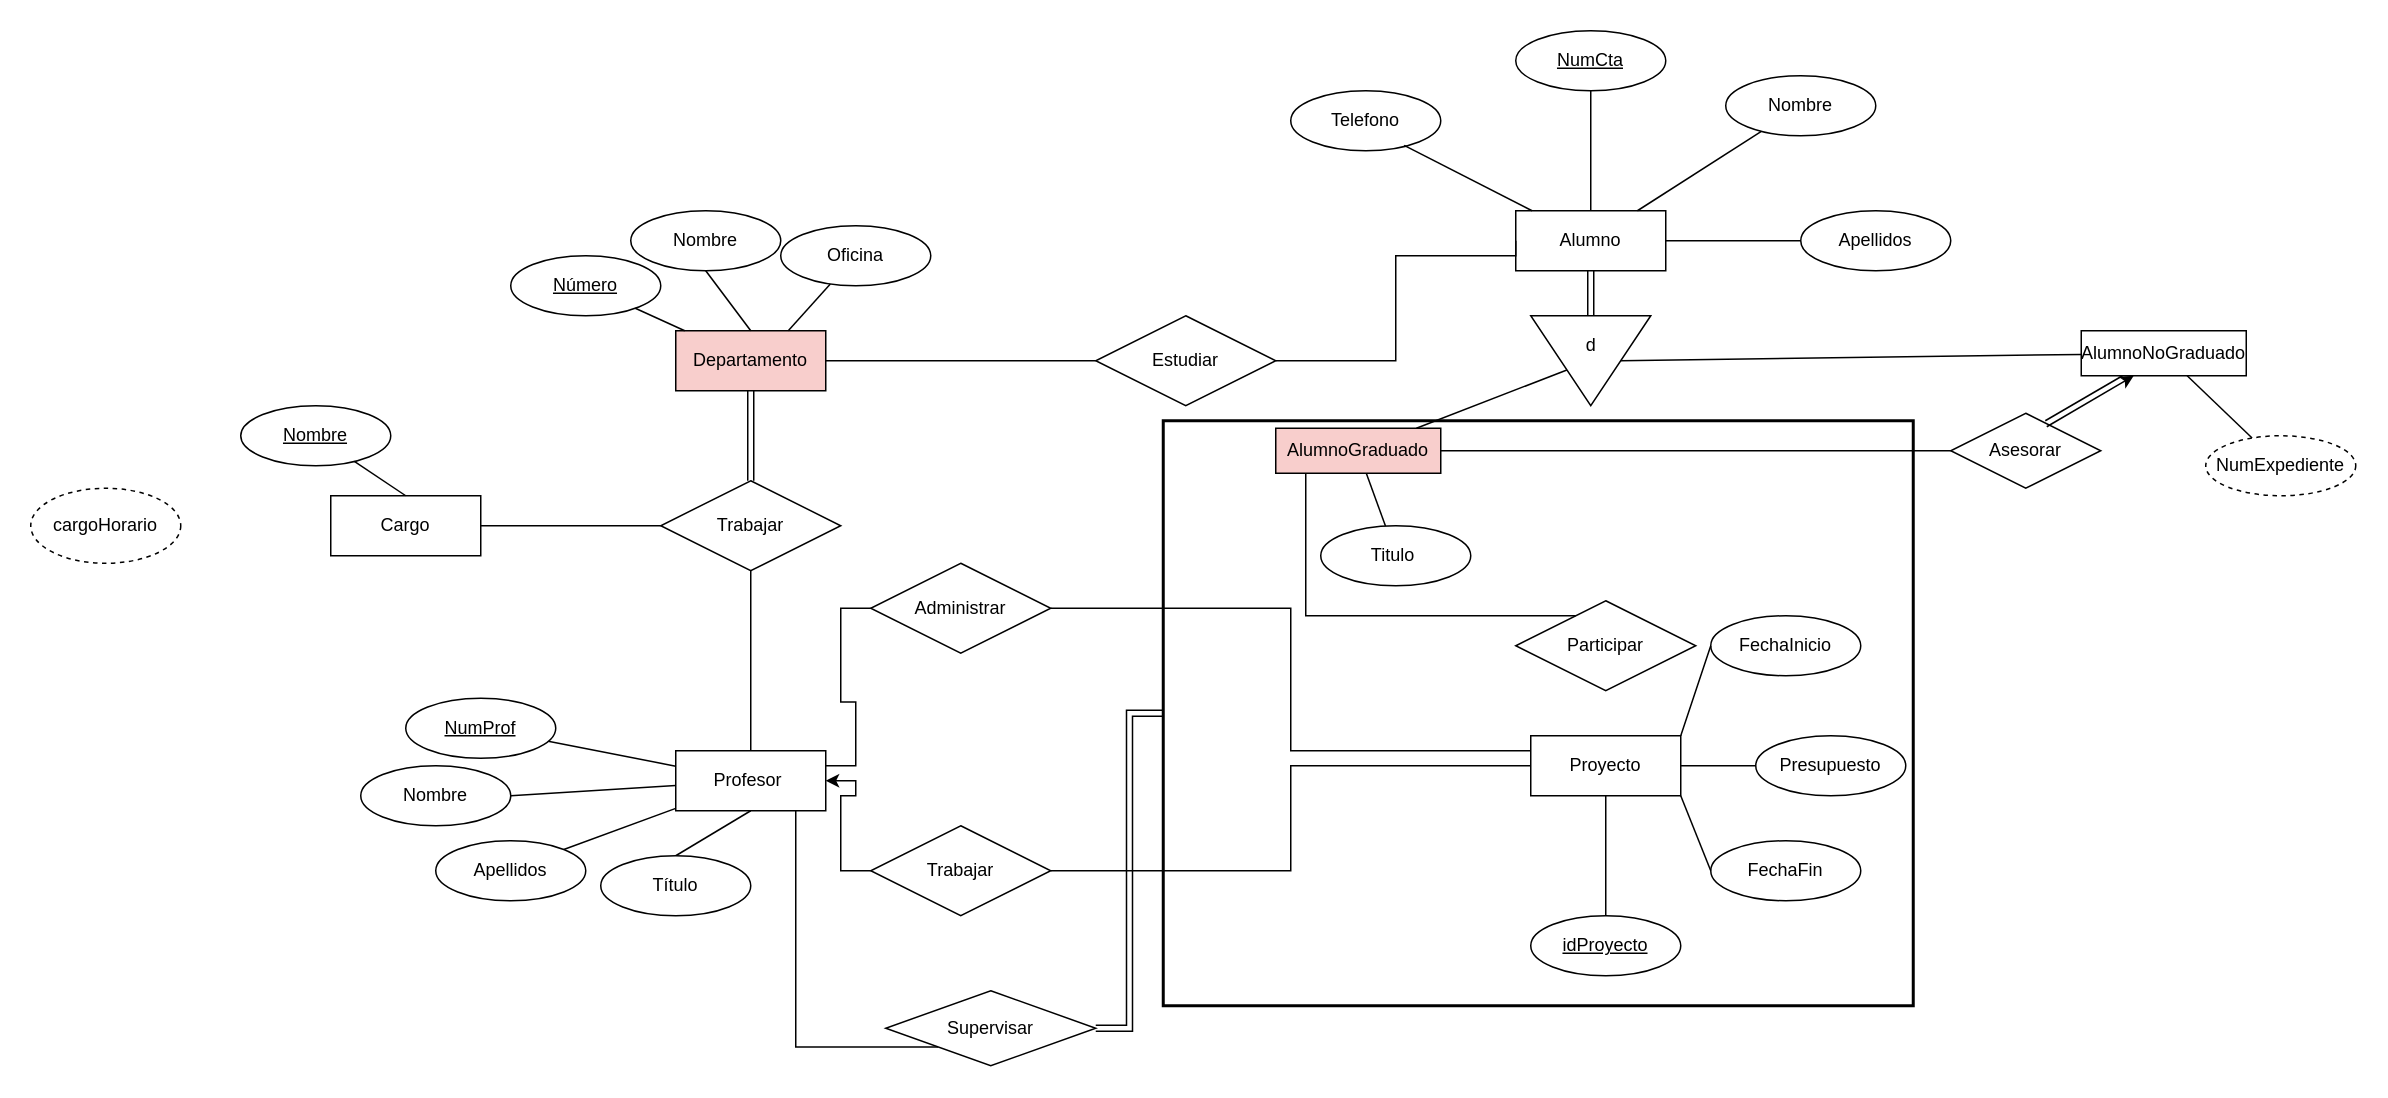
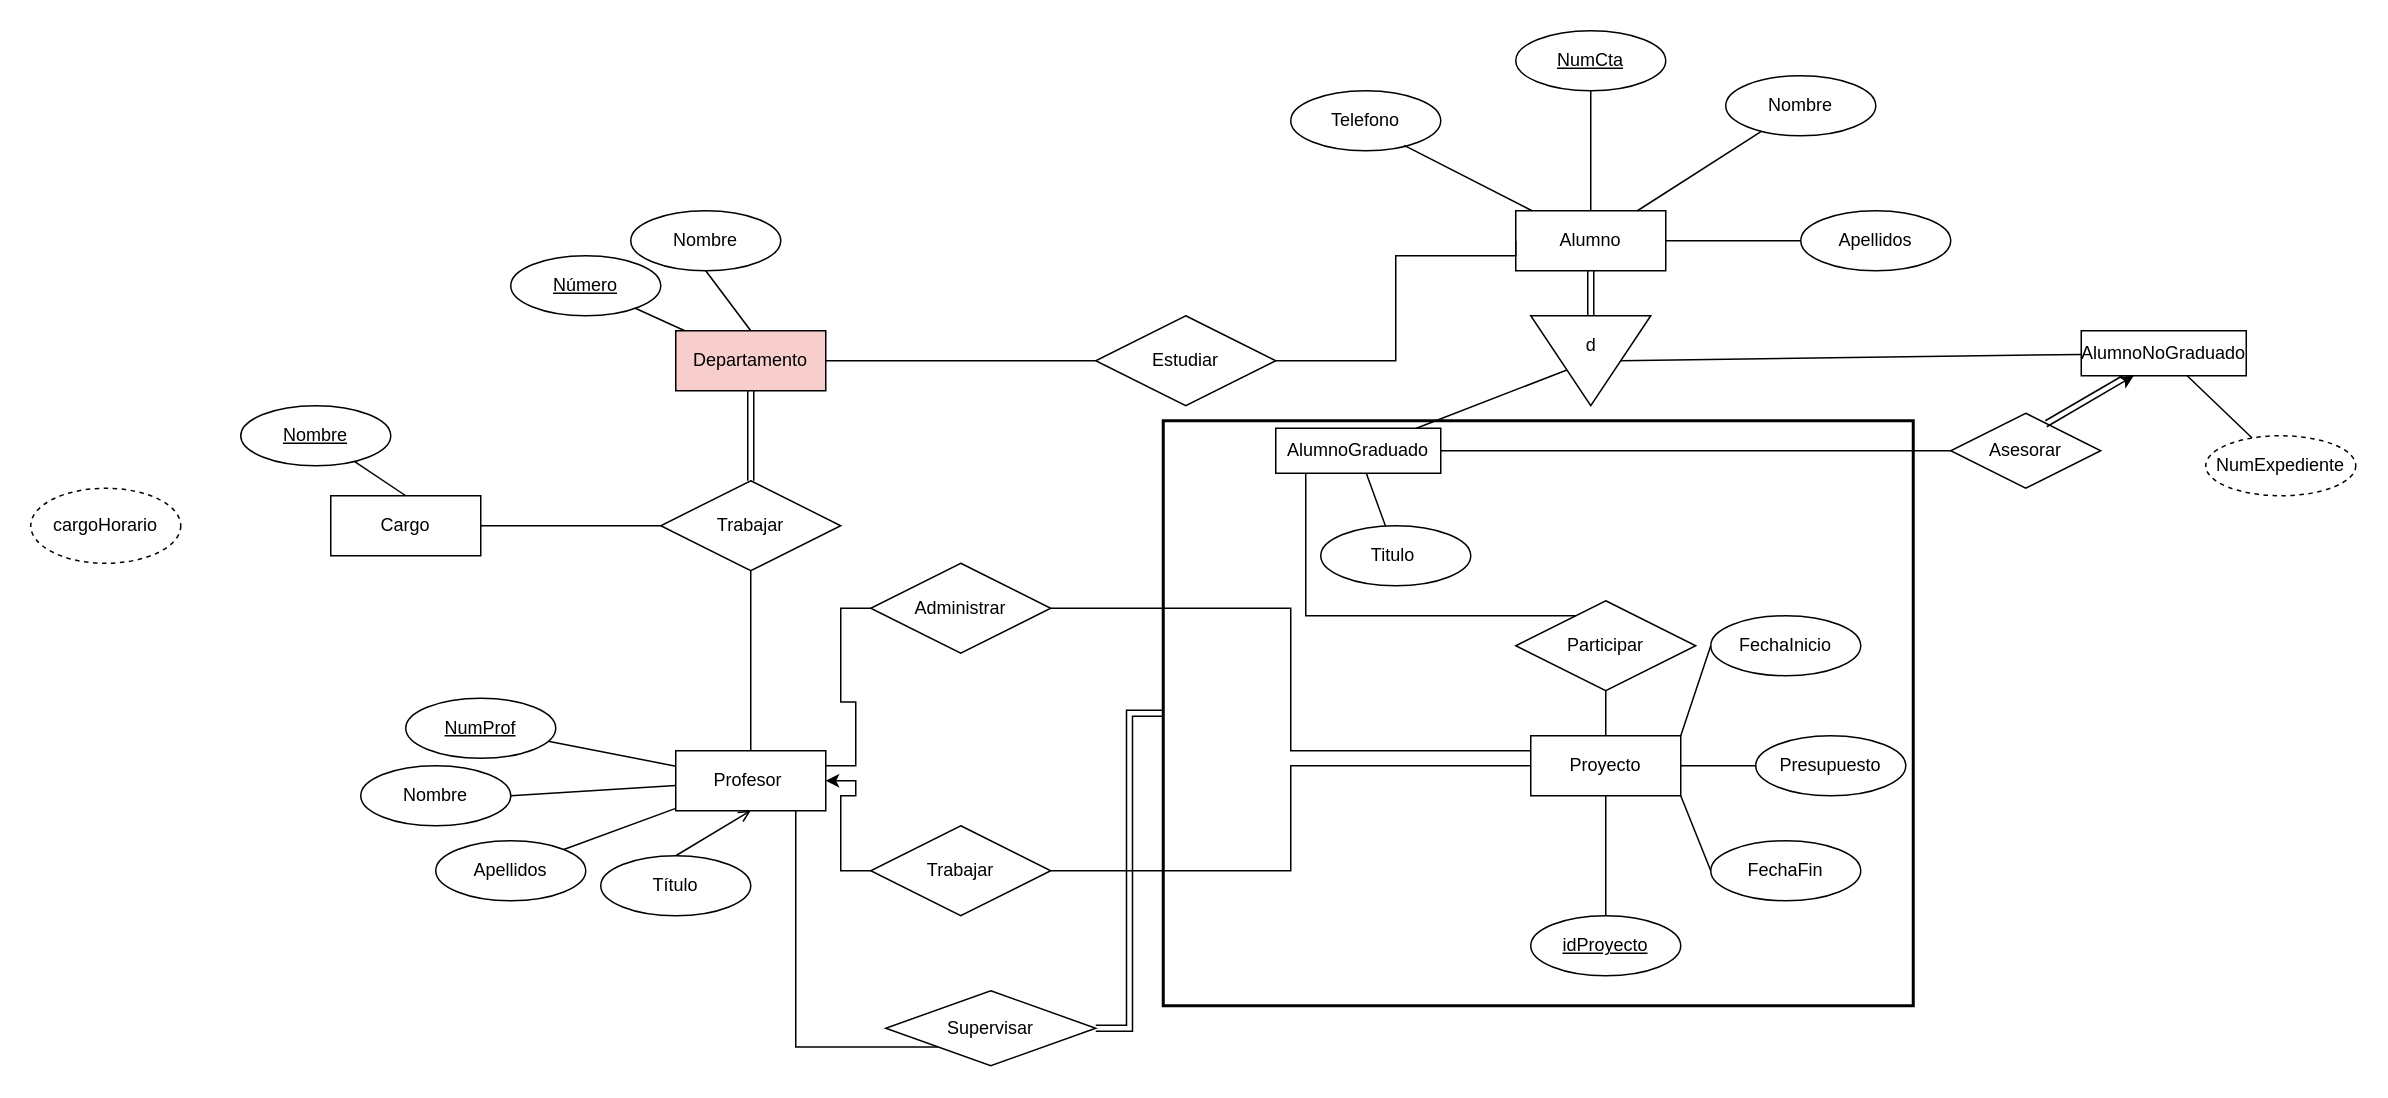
(856, 256) -> none
(809, 307) -> none
(1358, 451) -> (1358, 451)
none -> (1606, 713)
(746, 814) -> (744, 815)
